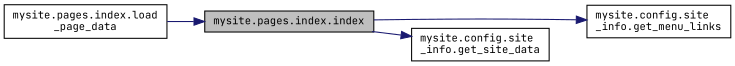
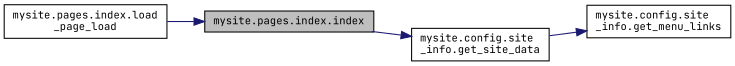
(475, 19) -> (563, 34)
(86, 22) -> (86, 22)
